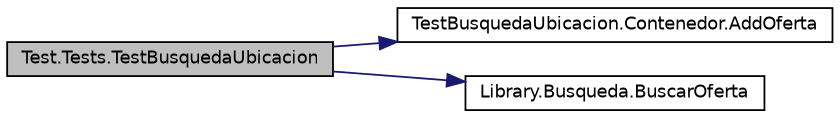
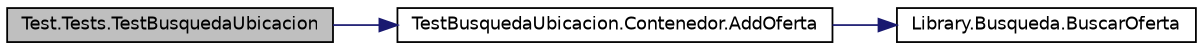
(390, 76) -> (855, 25)
